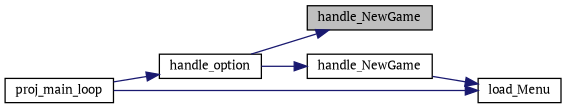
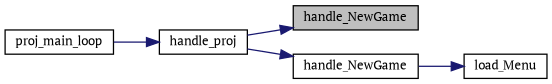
(210, 66) -> (203, 42)
(289, 91) -> none
